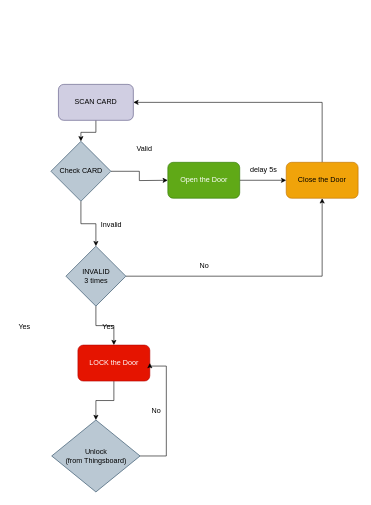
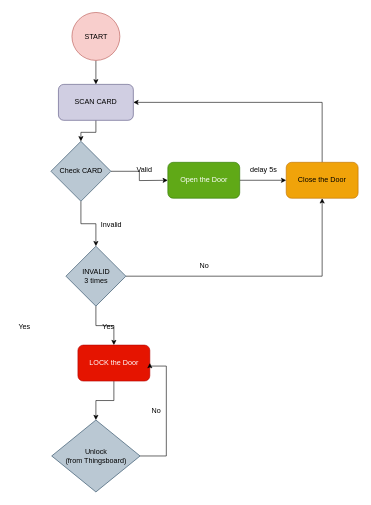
none -> (96, 36)
none -> (96, 78)
(144, 149) -> (144, 170)
